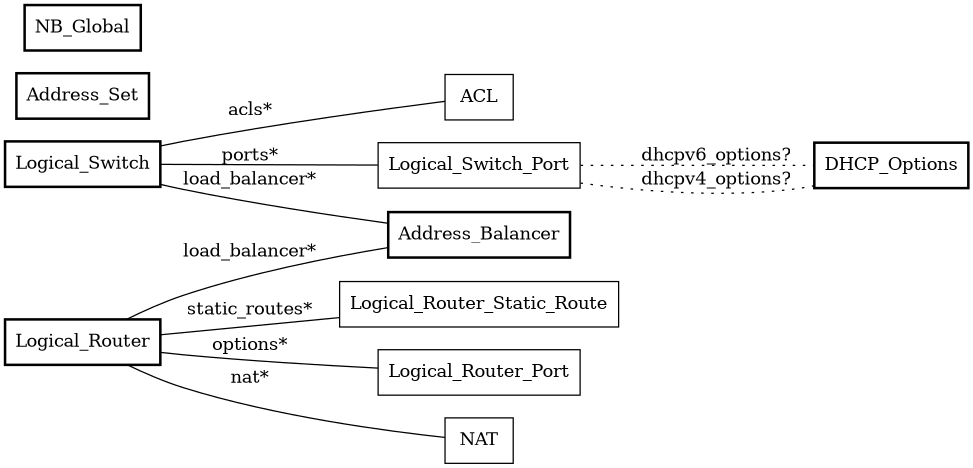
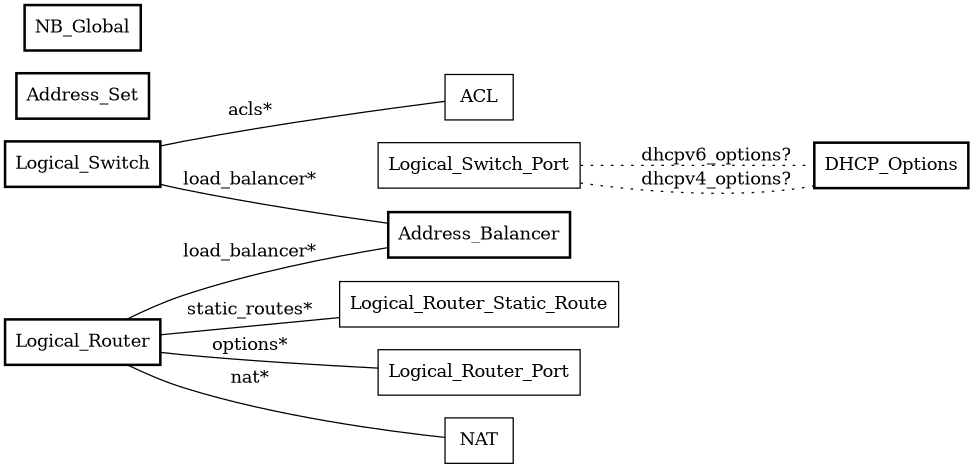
(269, 165) -> none
